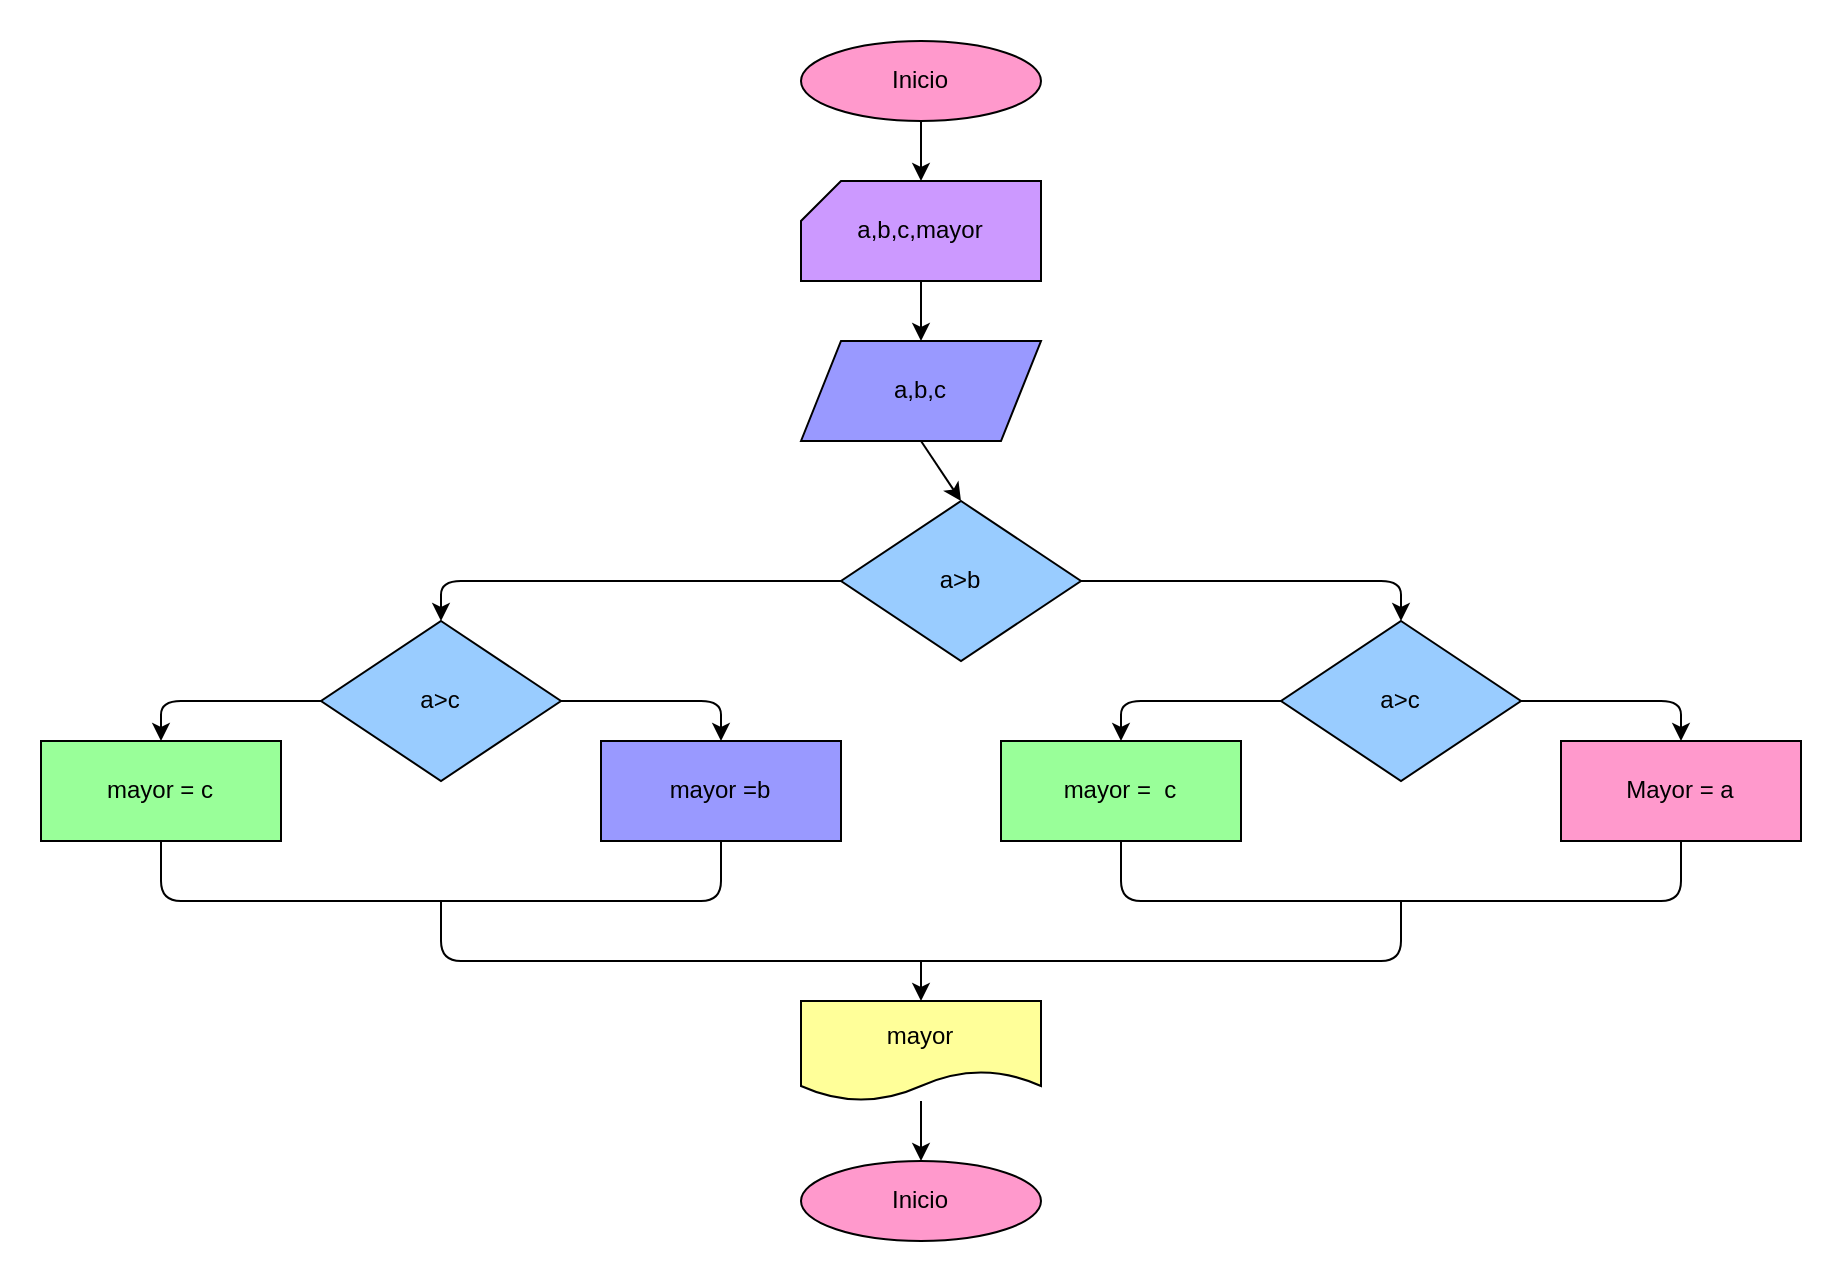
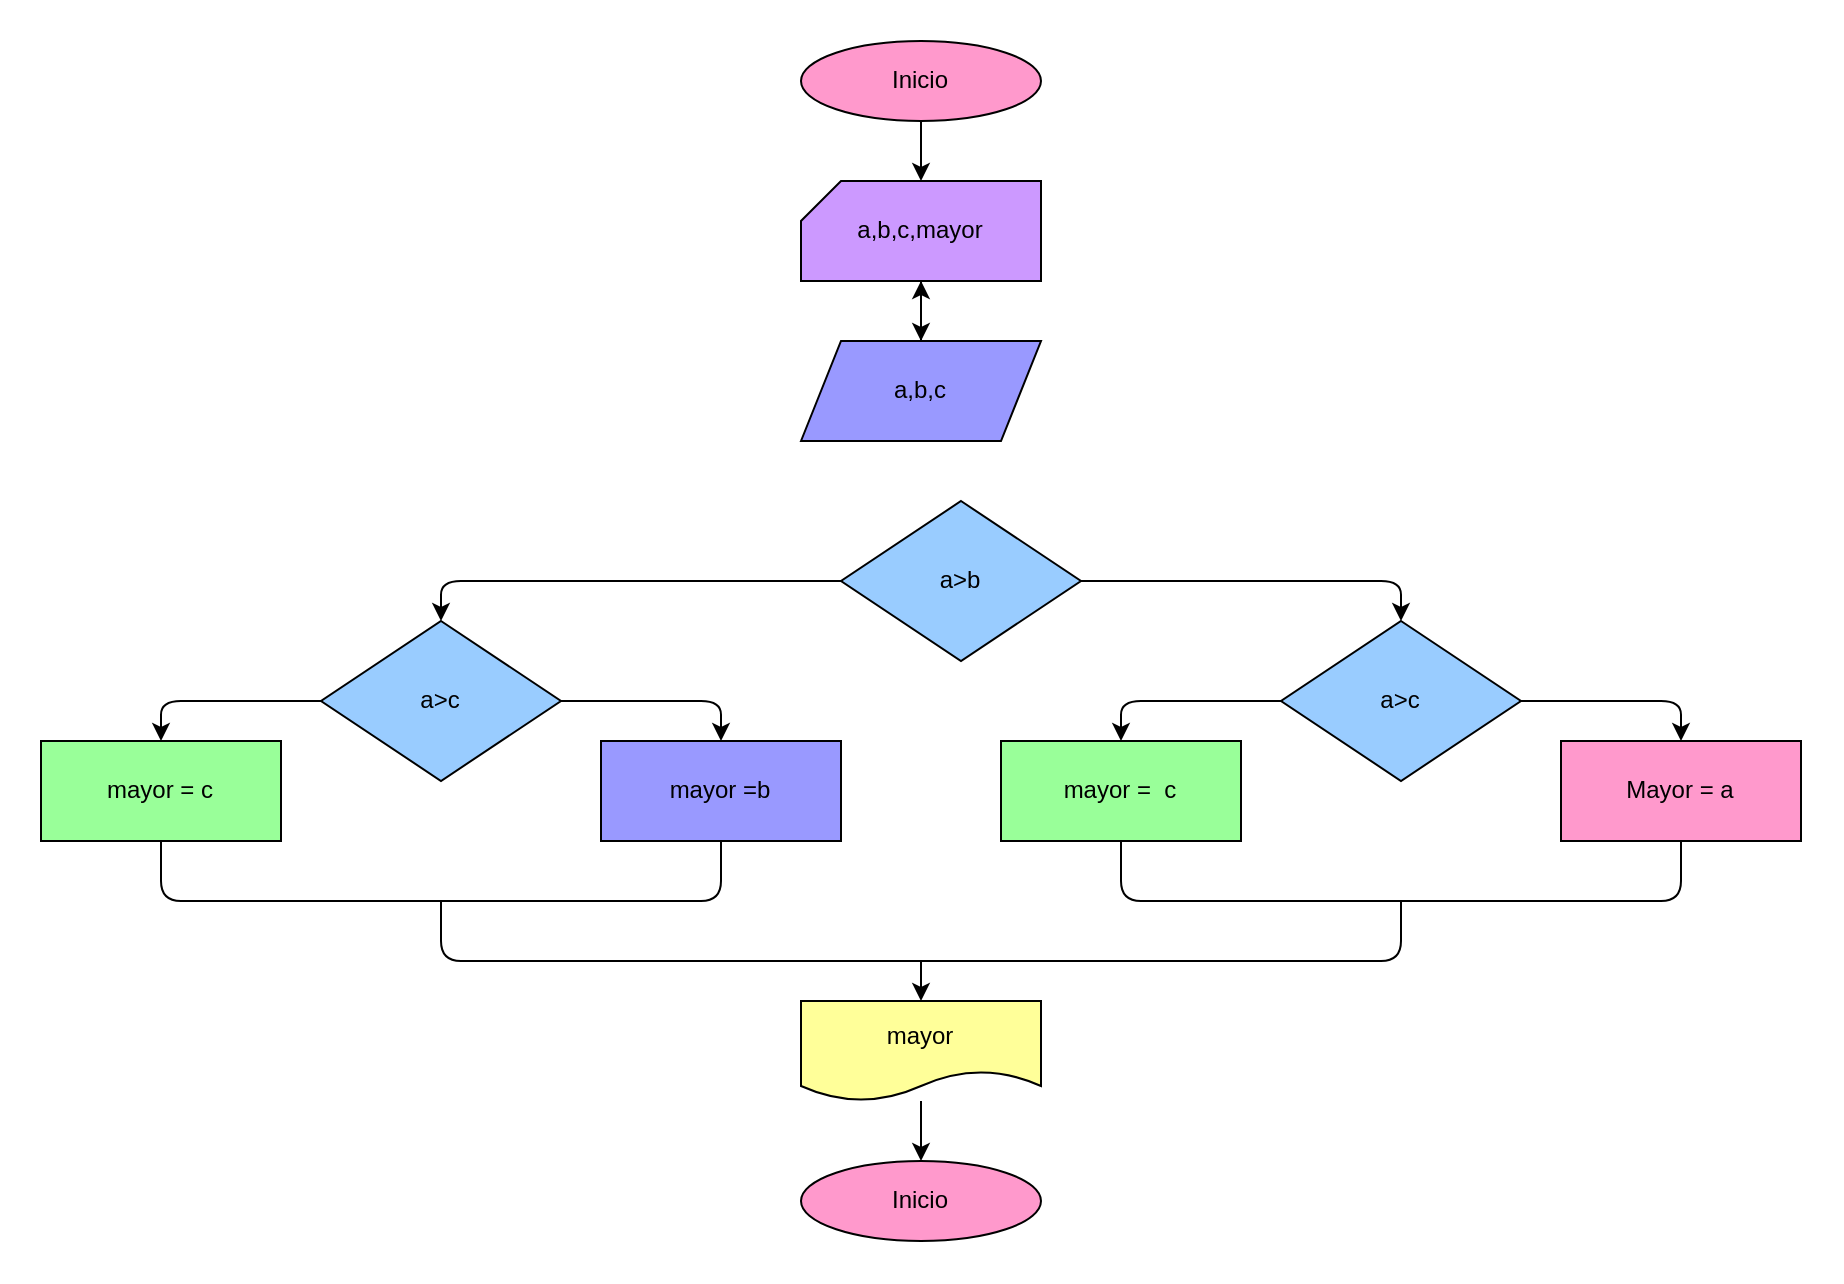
(937, 465) -> (921, 441)
